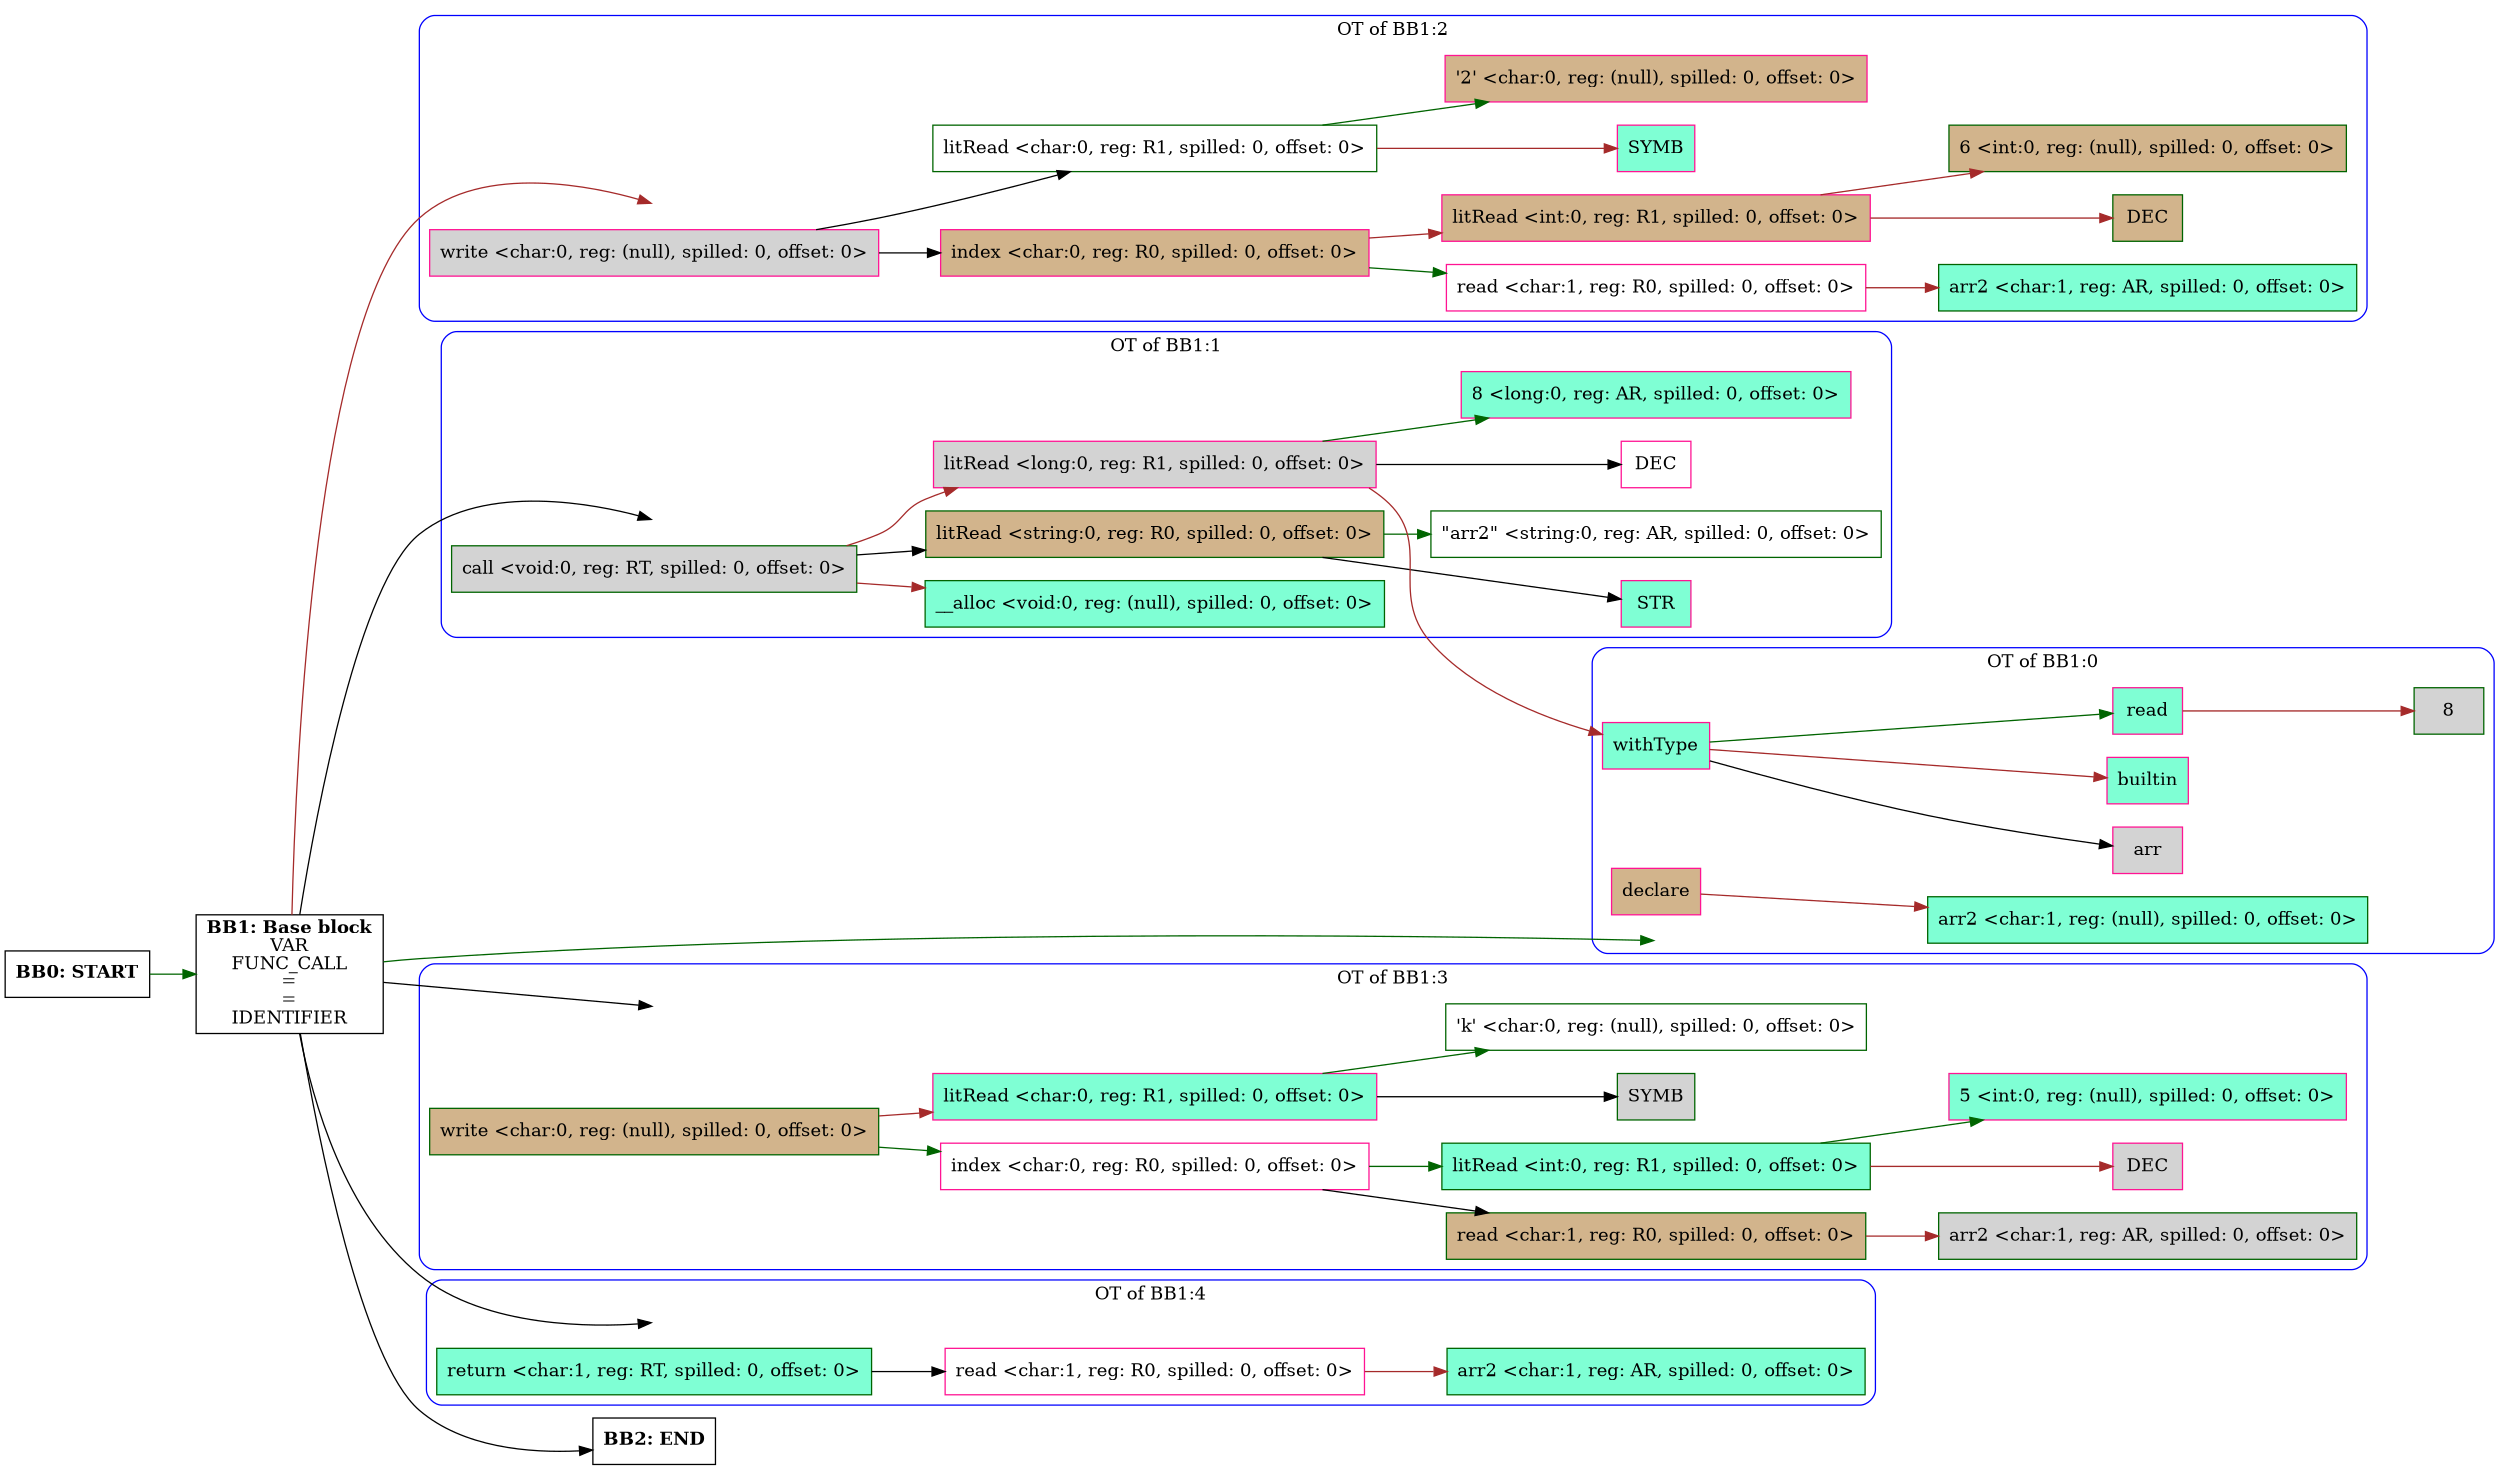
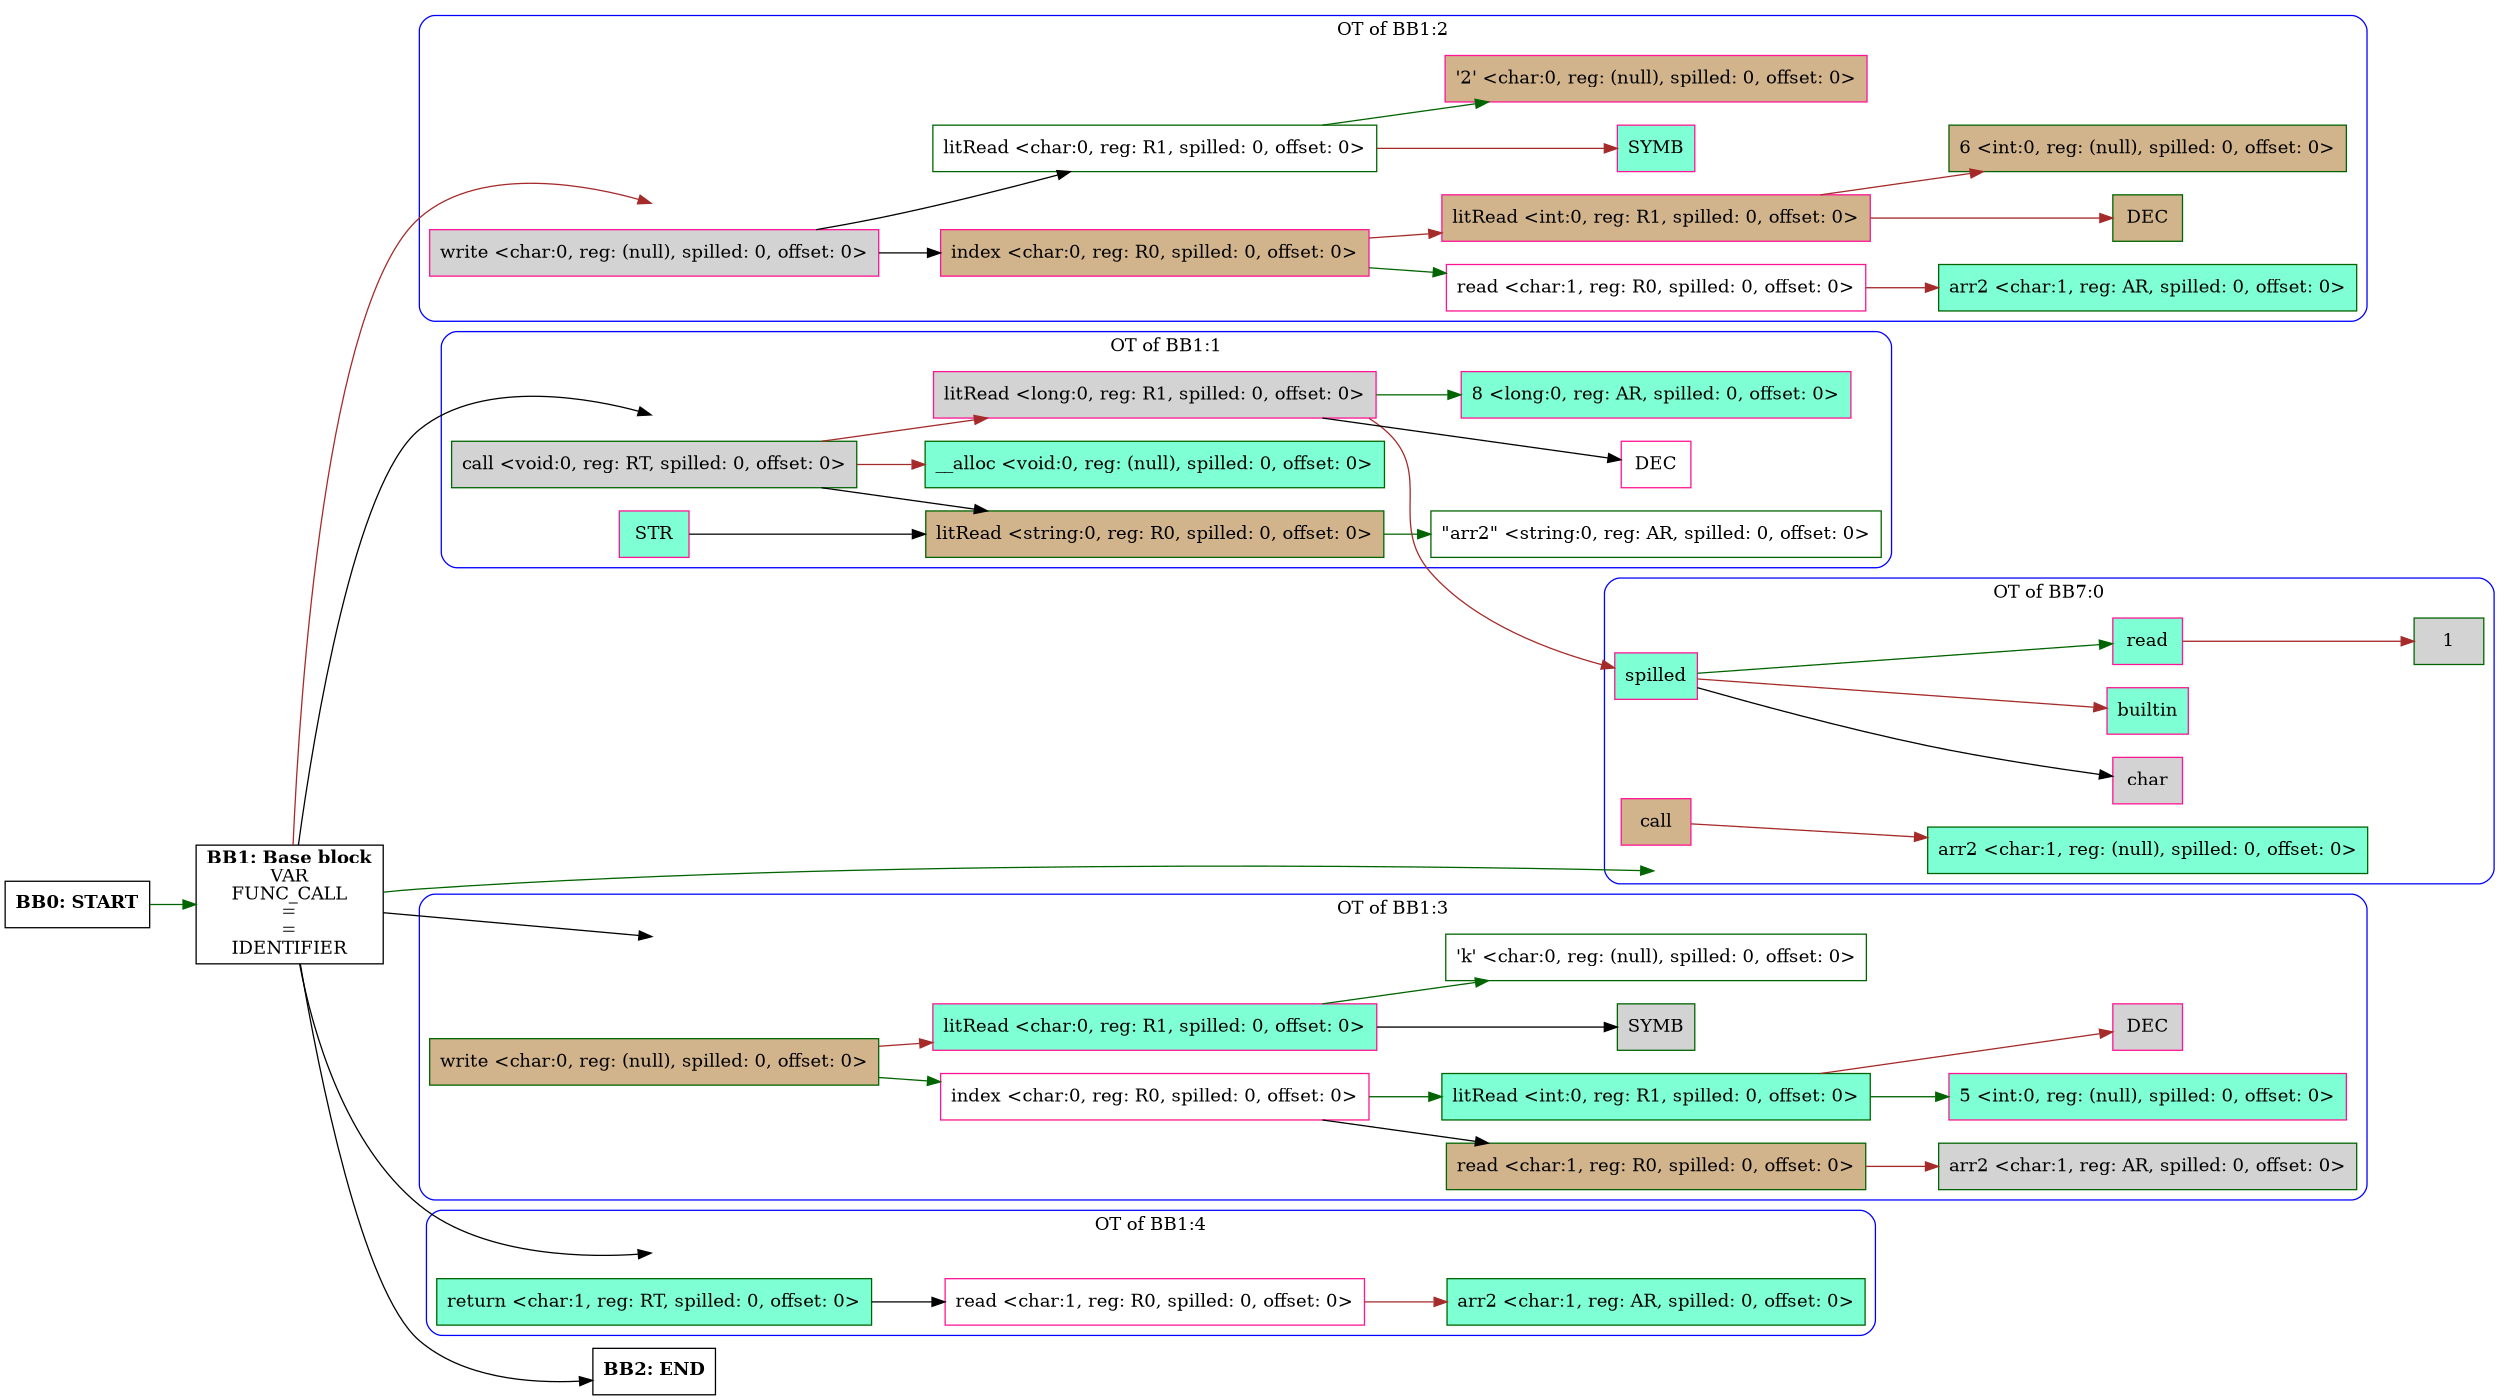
(1465, 577) -> (801, 534)
(2043, 663) -> (2049, 593)
(2449, 711) -> (2449, 641)
(1656, 746) -> (1656, 676)
(2148, 850) -> (2148, 781)
(1656, 892) -> (1656, 822)
